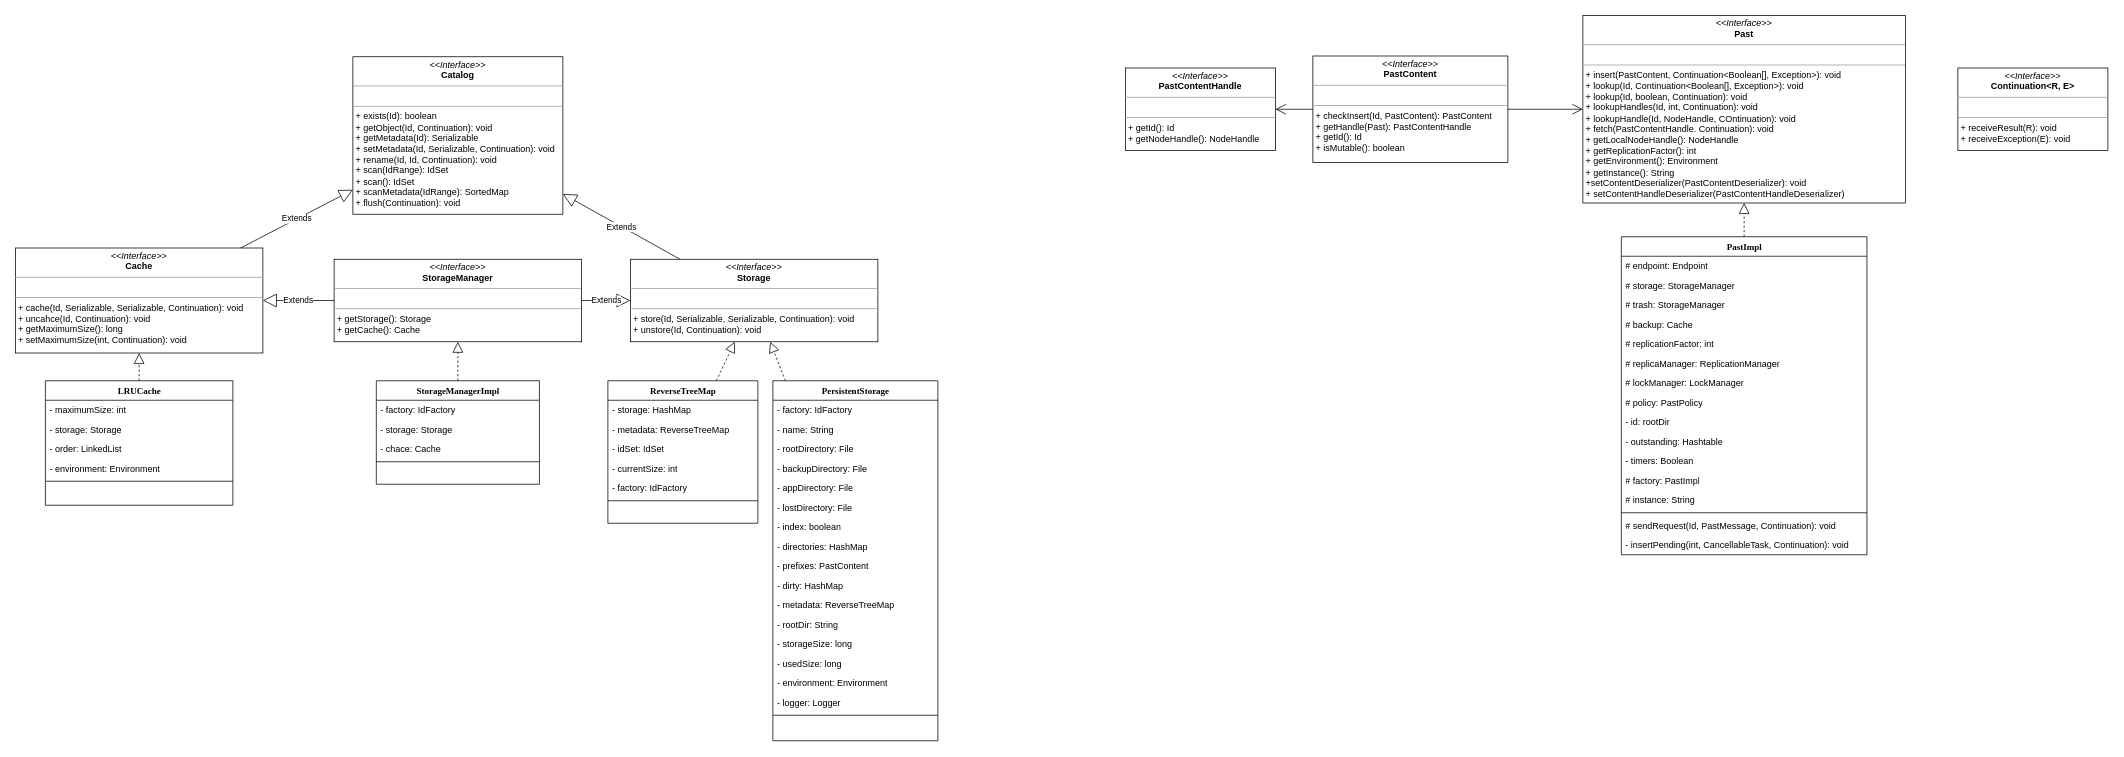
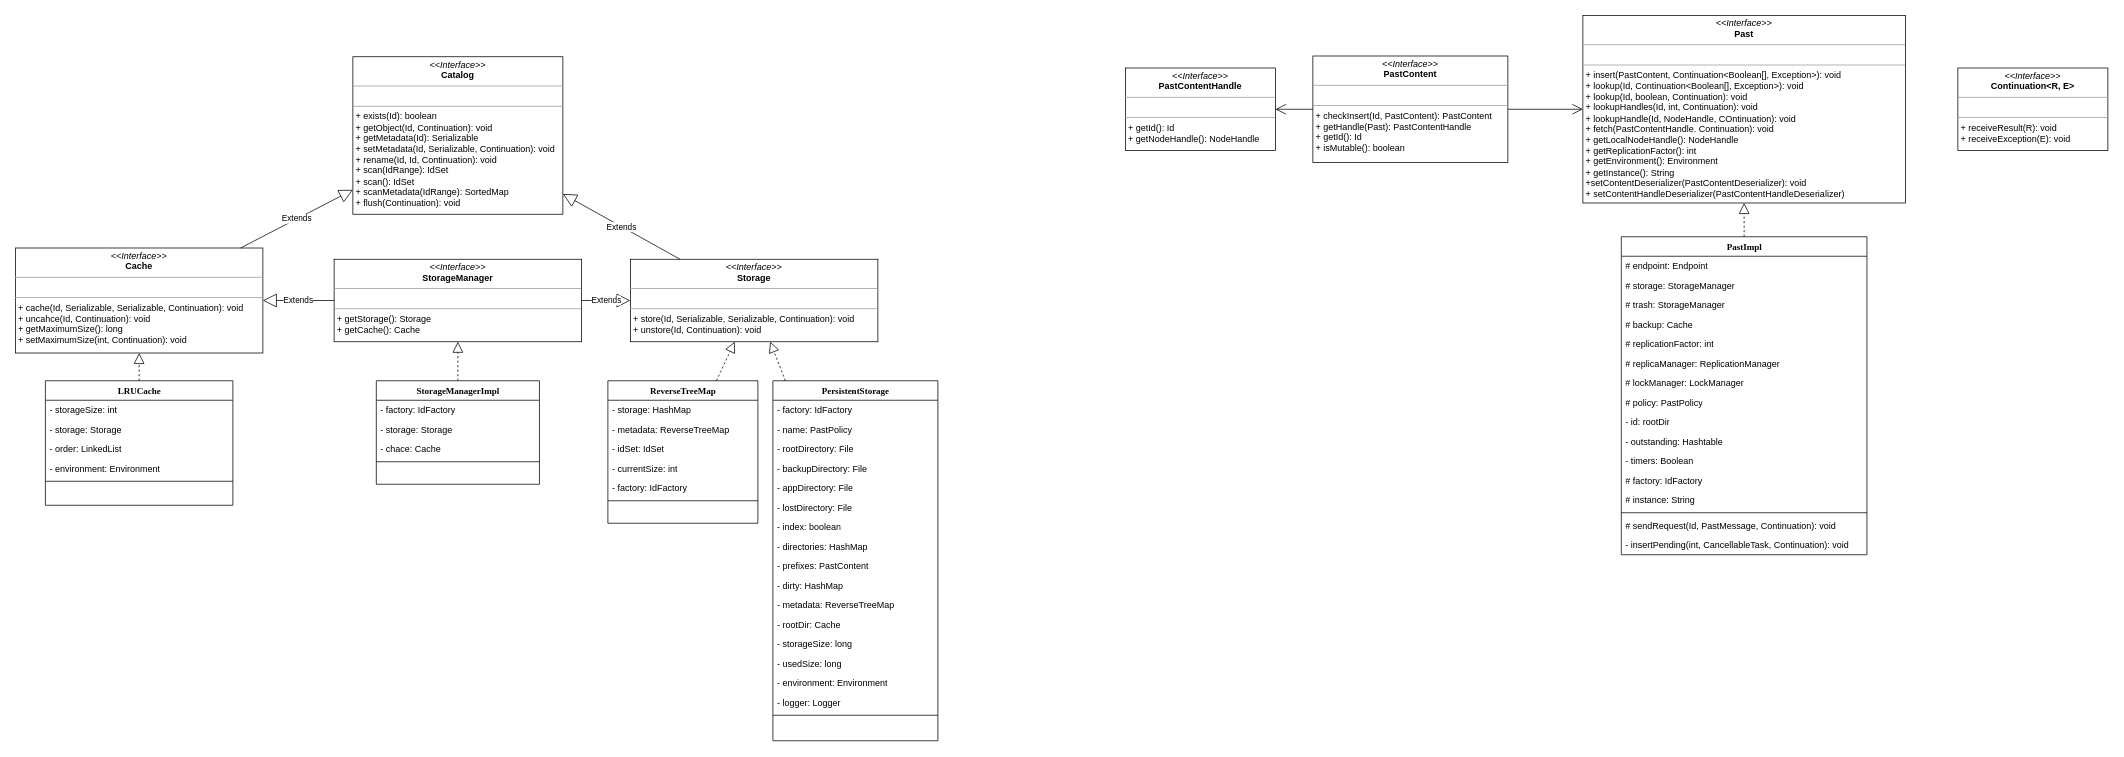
(88, 411) -> (89, 411)
(808, 430) -> (817, 430)
(1669, 481) -> (1673, 481)
(814, 625) -> (813, 625)
